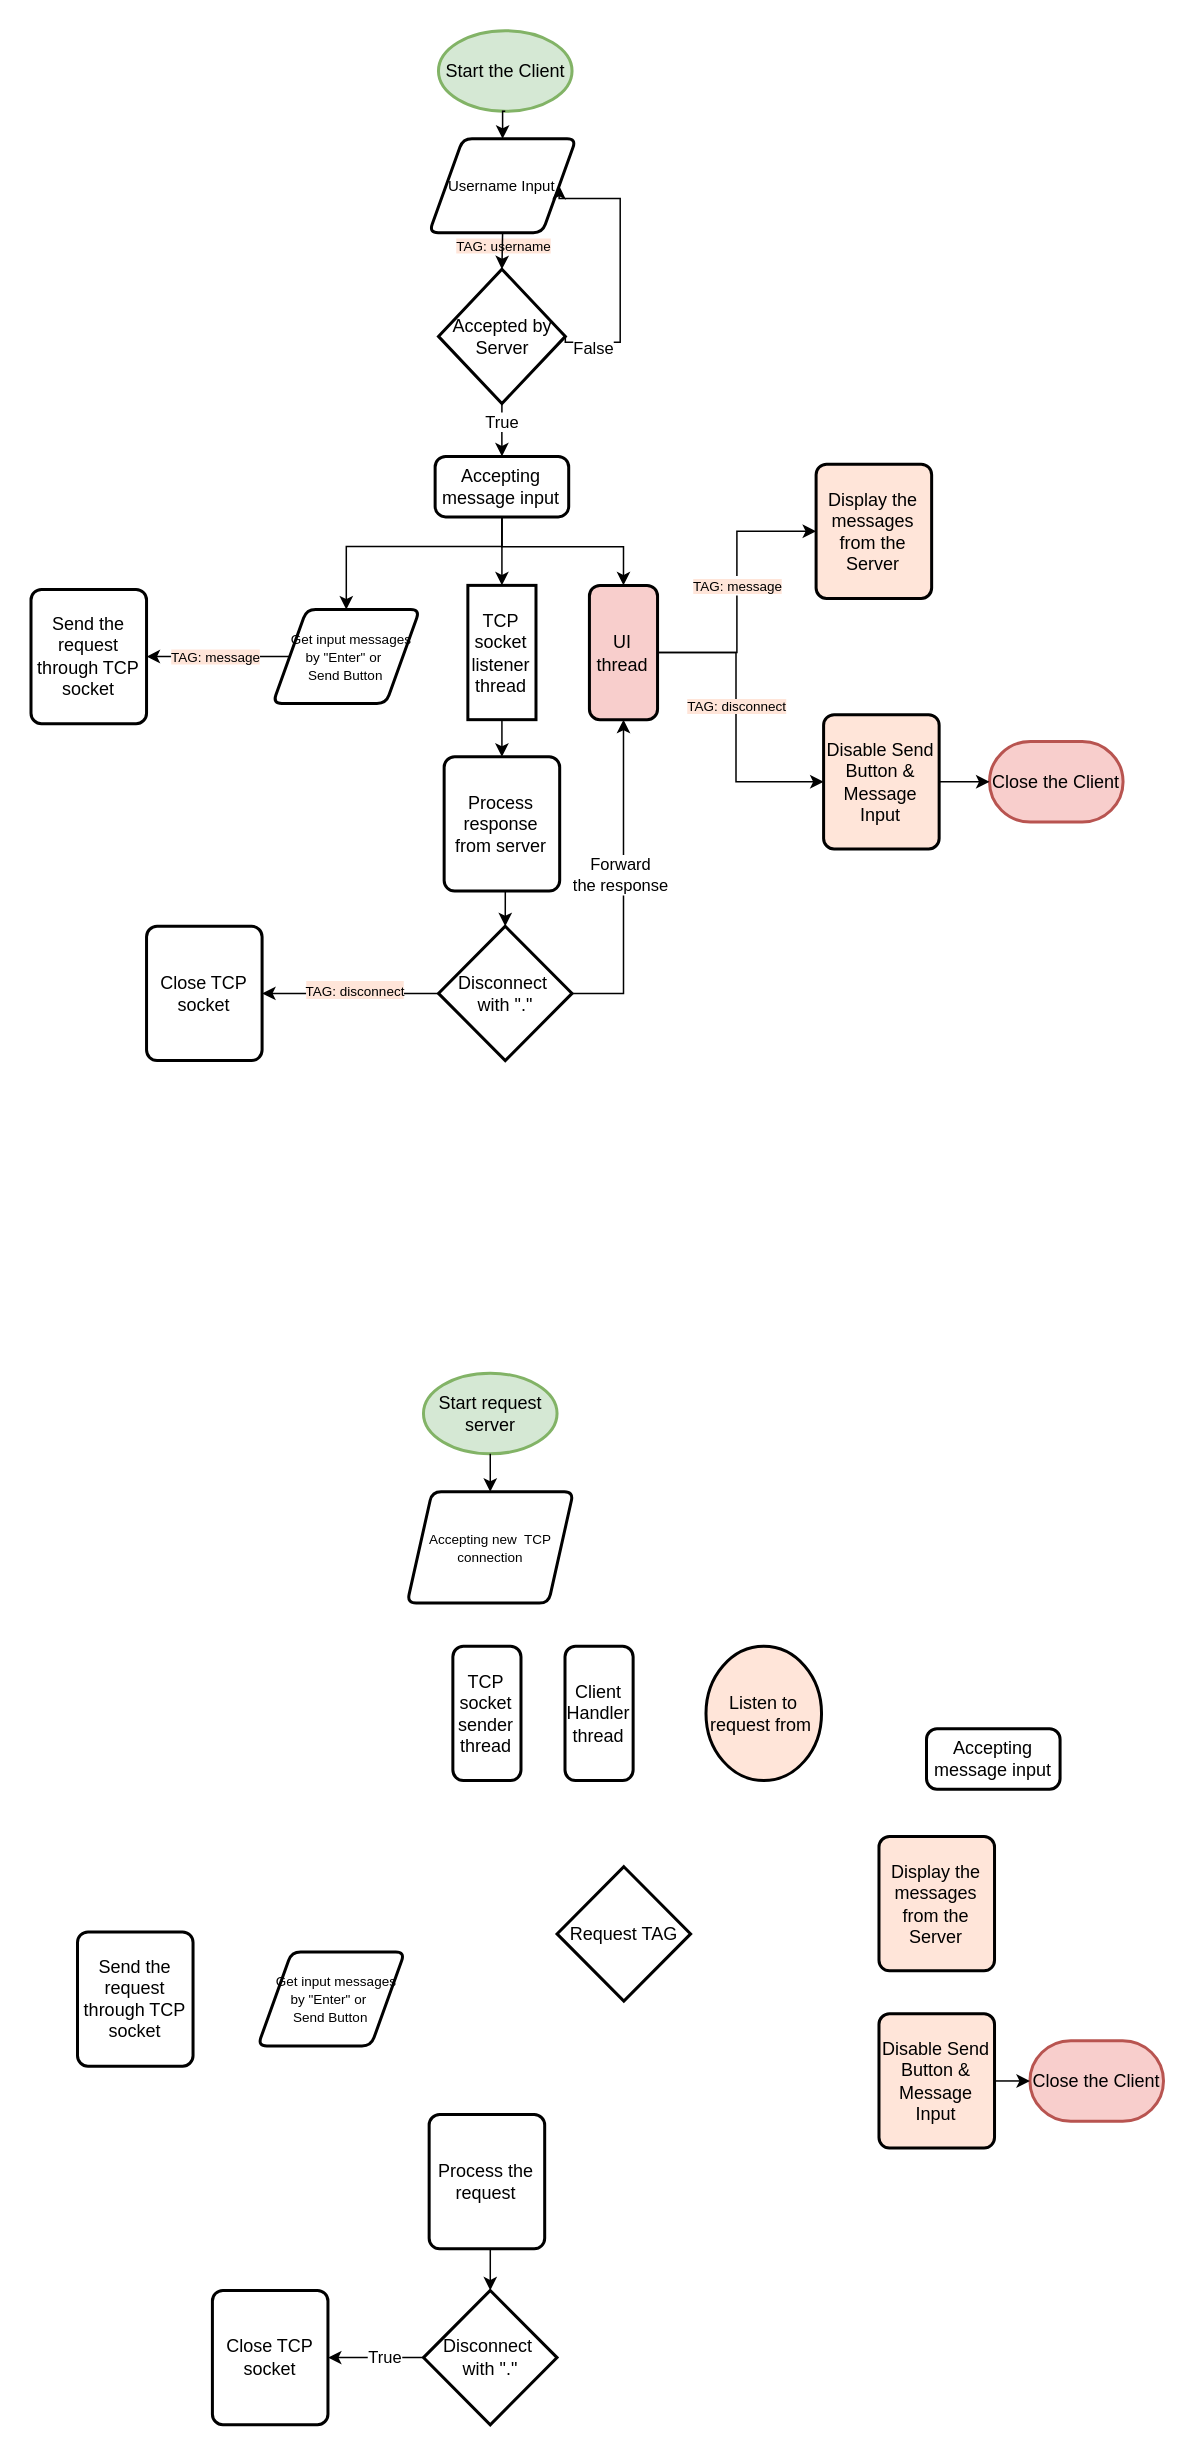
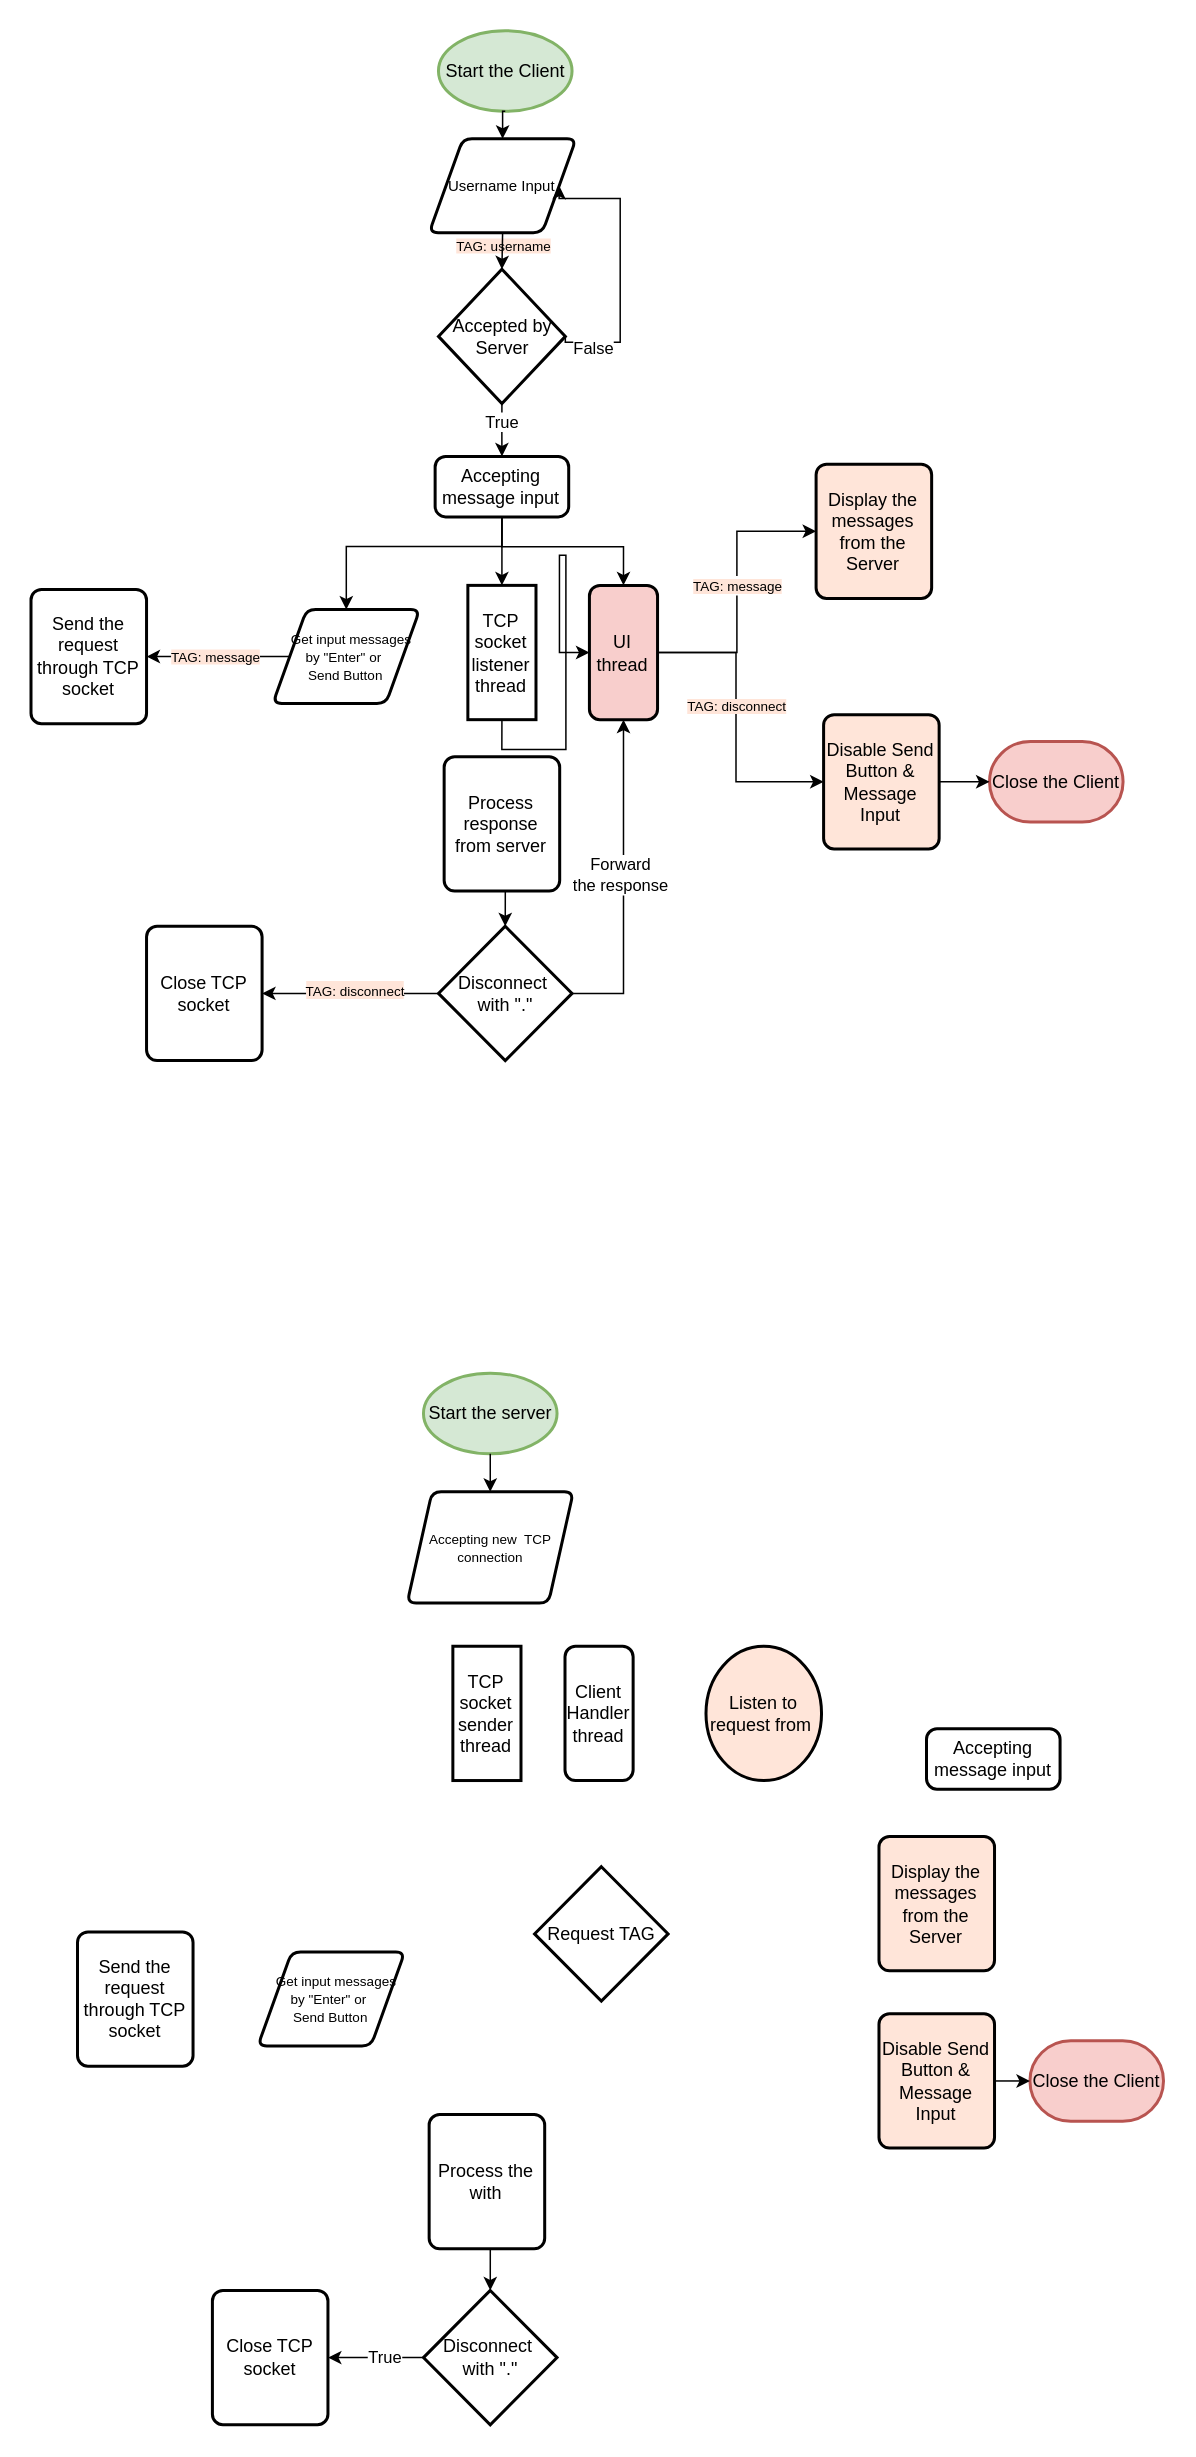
(502, 745) -> (566, 626)
(491, 1414) -> (491, 1414)
(487, 1713) -> (487, 1713)
(624, 1934) -> (601, 1934)
(486, 2182) -> (486, 2182)
